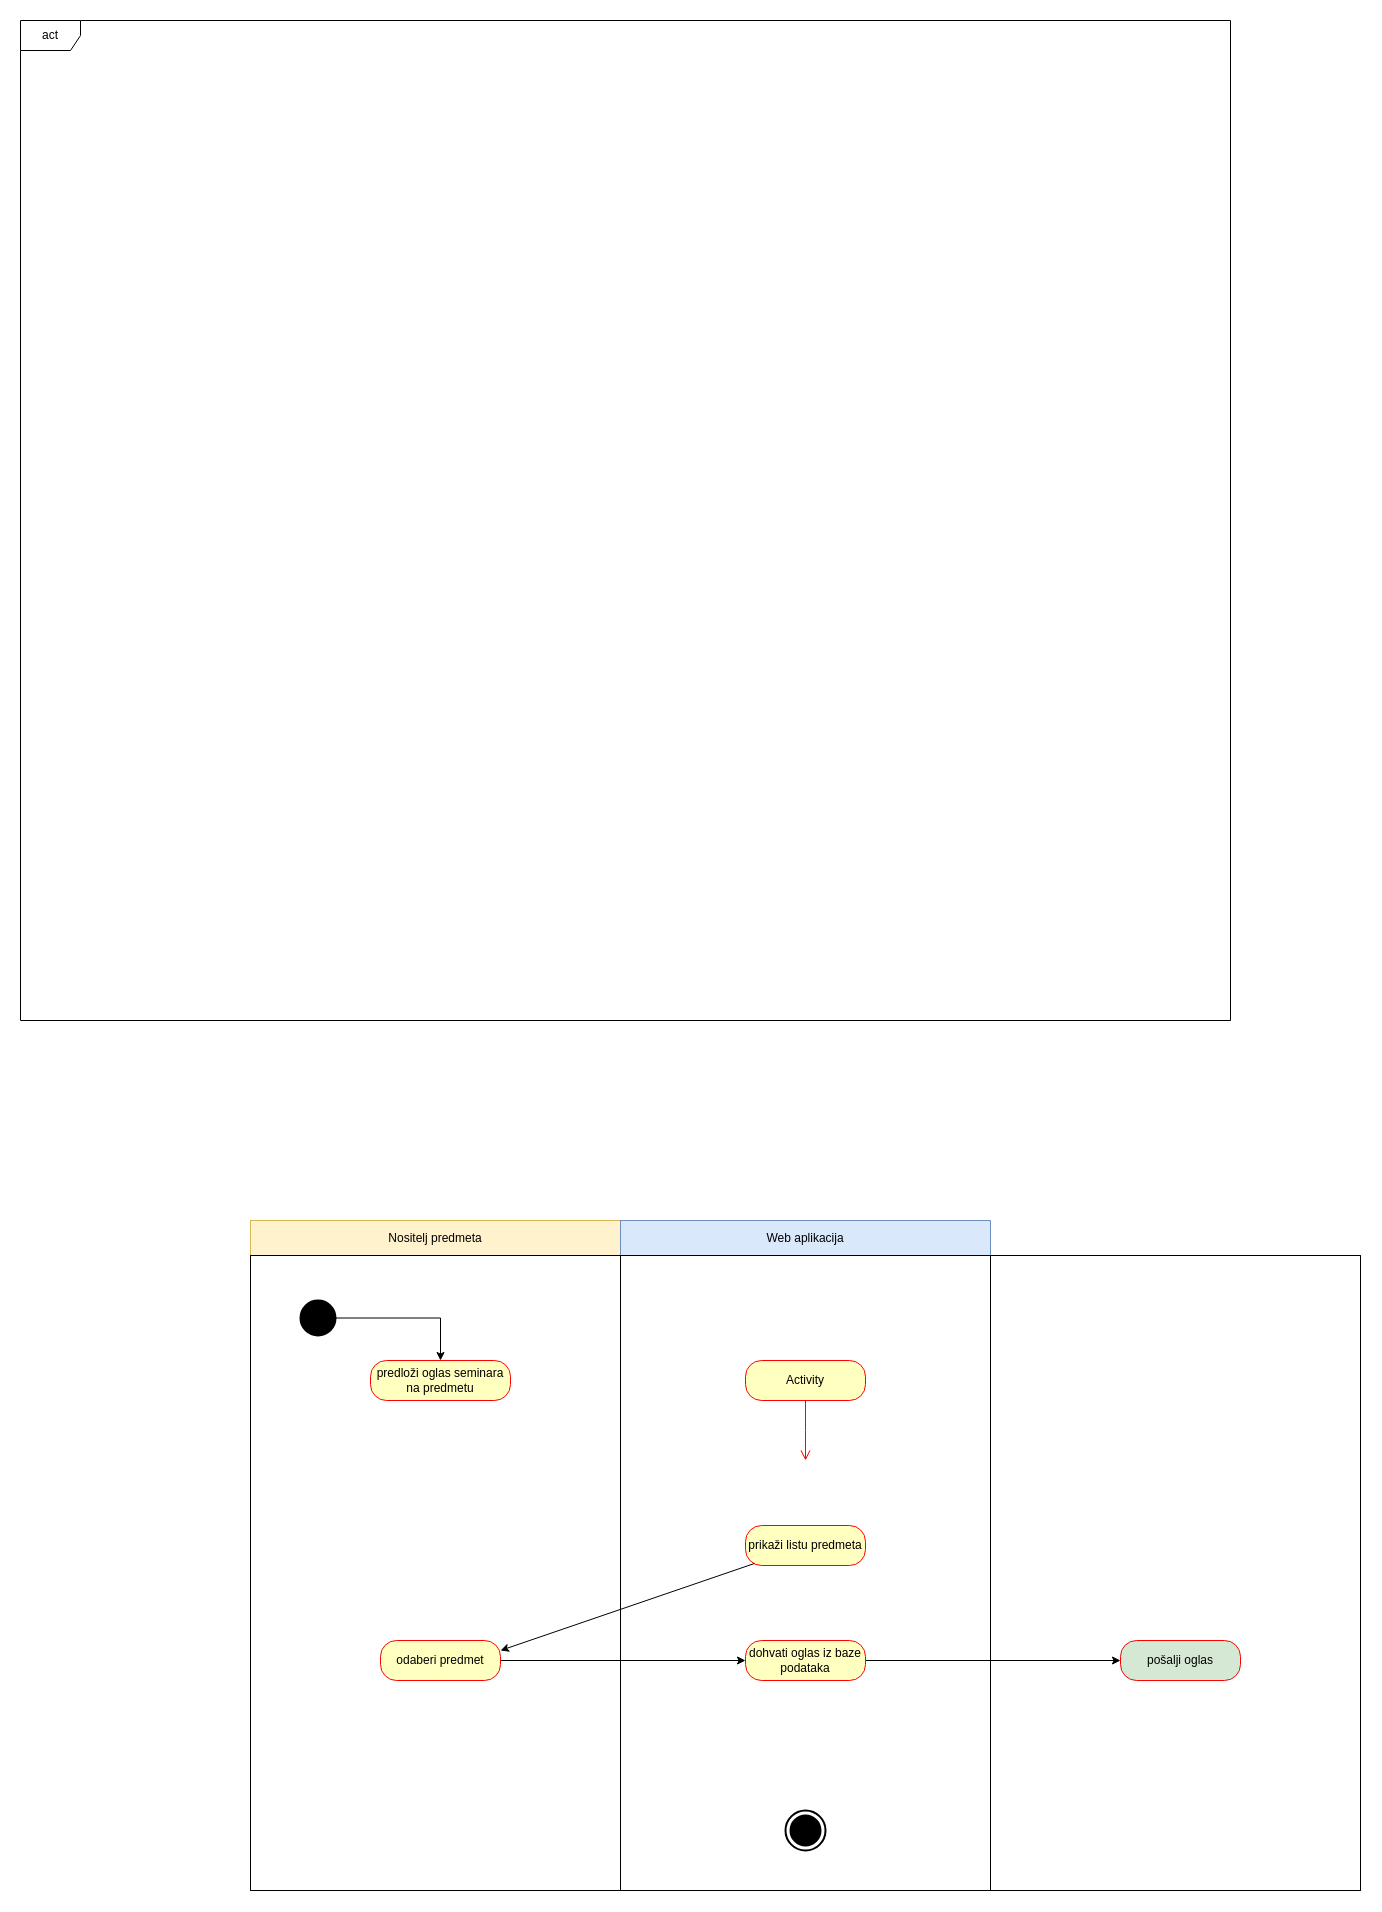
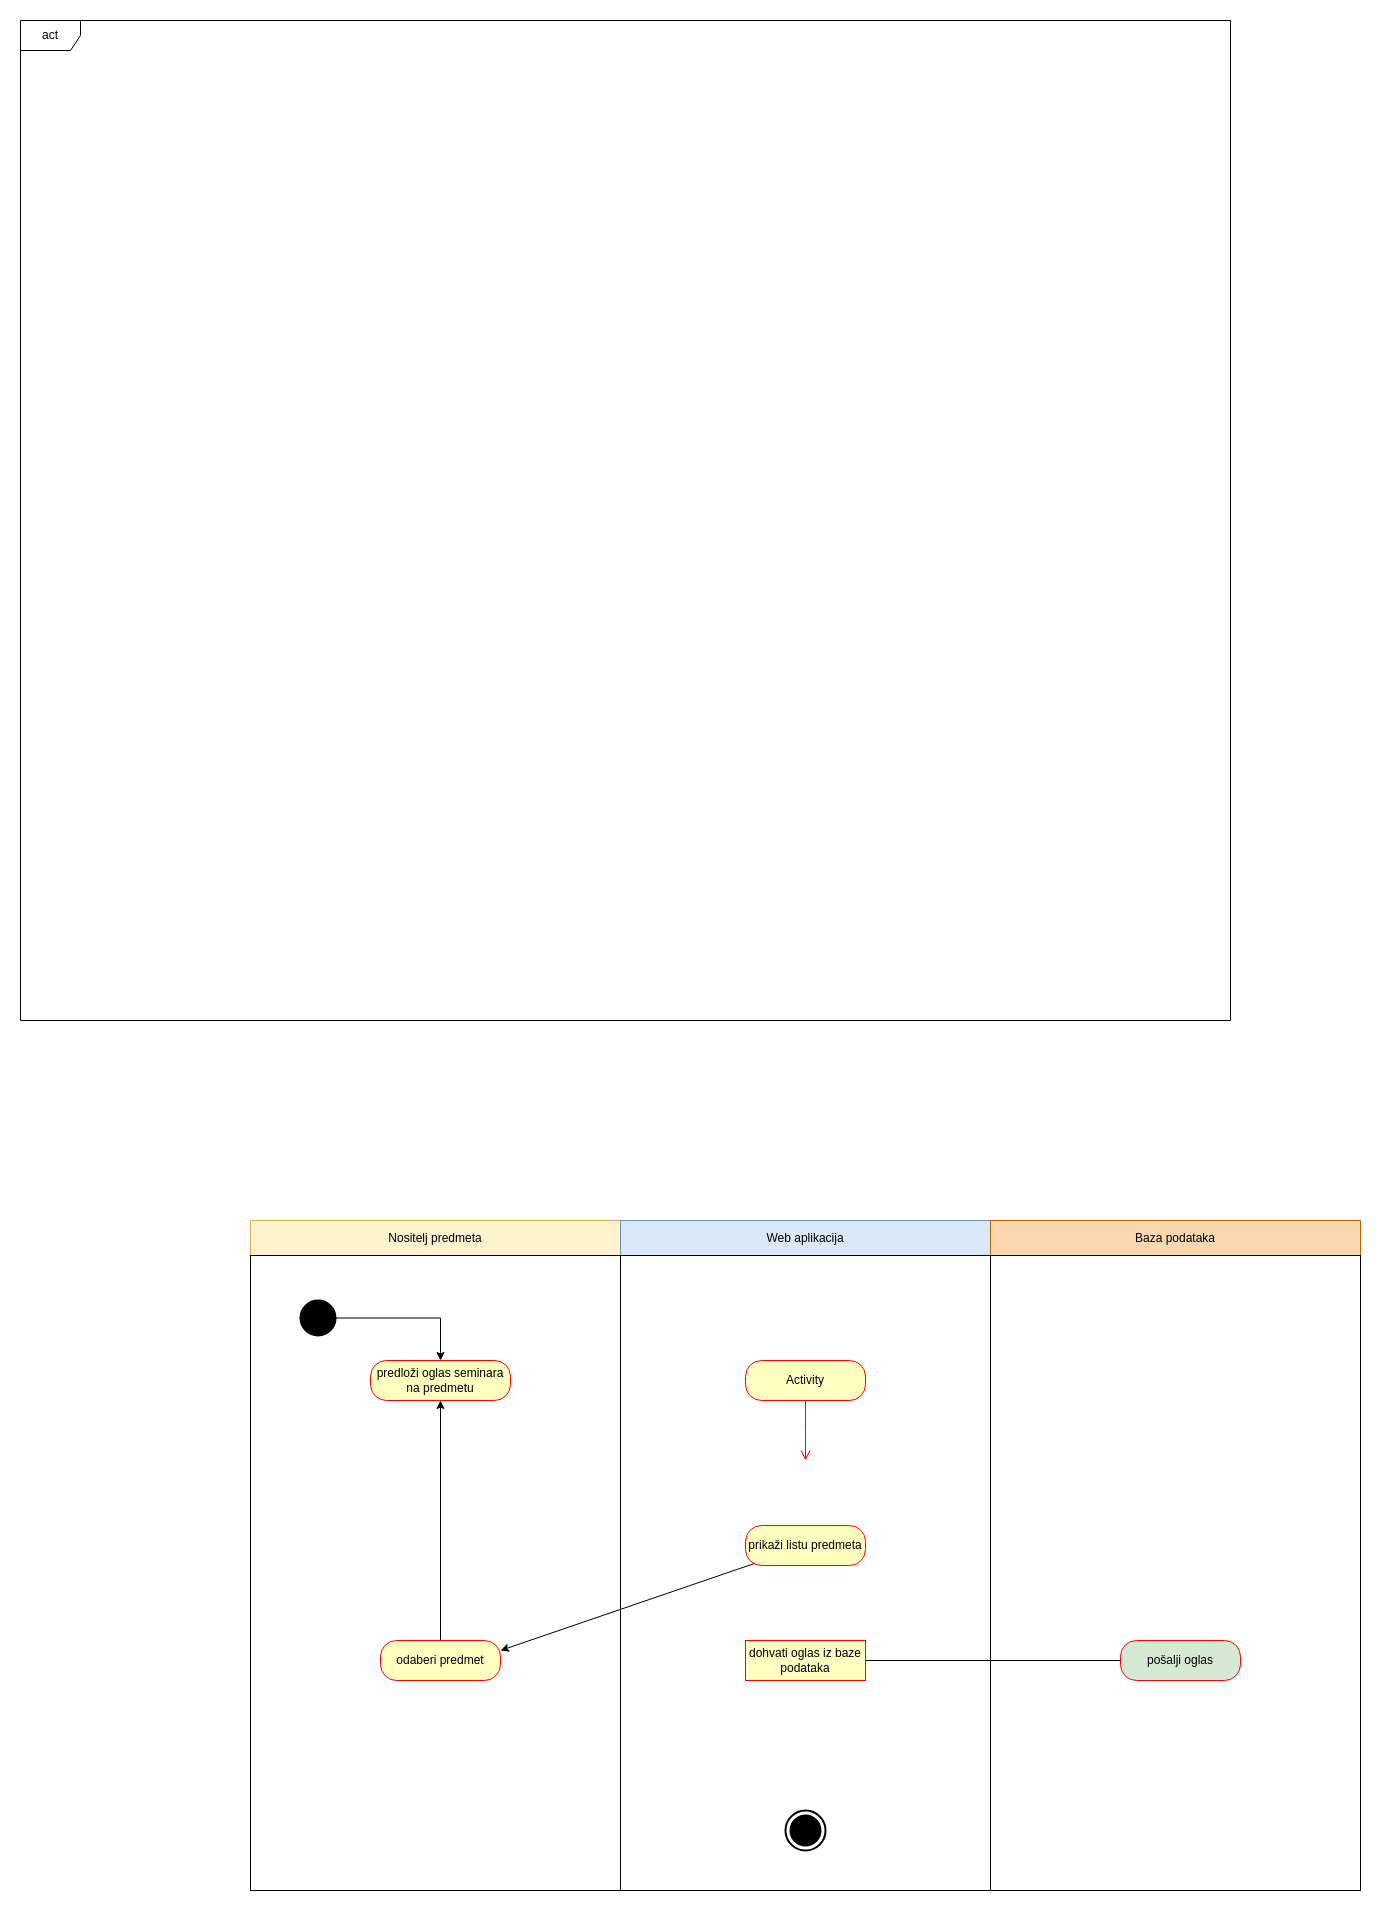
none -> (1176, 1238)
(618, 1661) -> (441, 1524)
(806, 1661) -> (806, 1661)
(1112, 1661) -> (1115, 1661)
